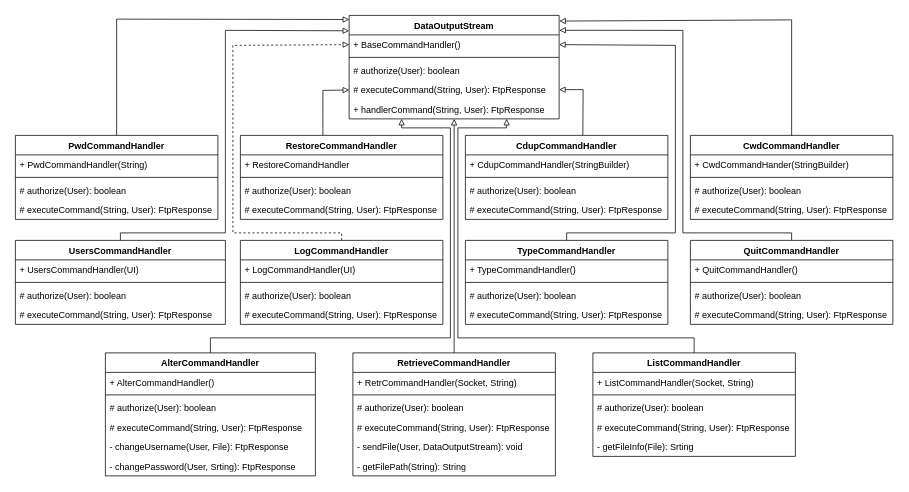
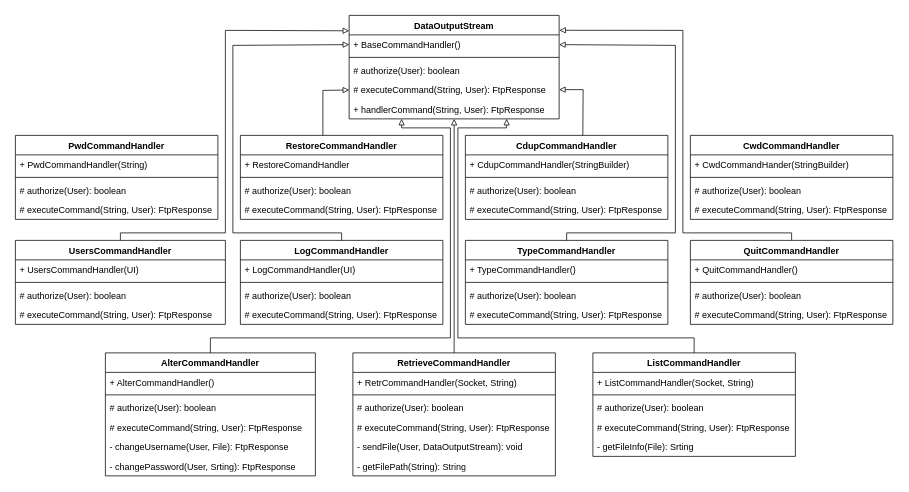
(172, 19) -> none
(737, 20) -> none
(233, 142) -> (233, 142)
